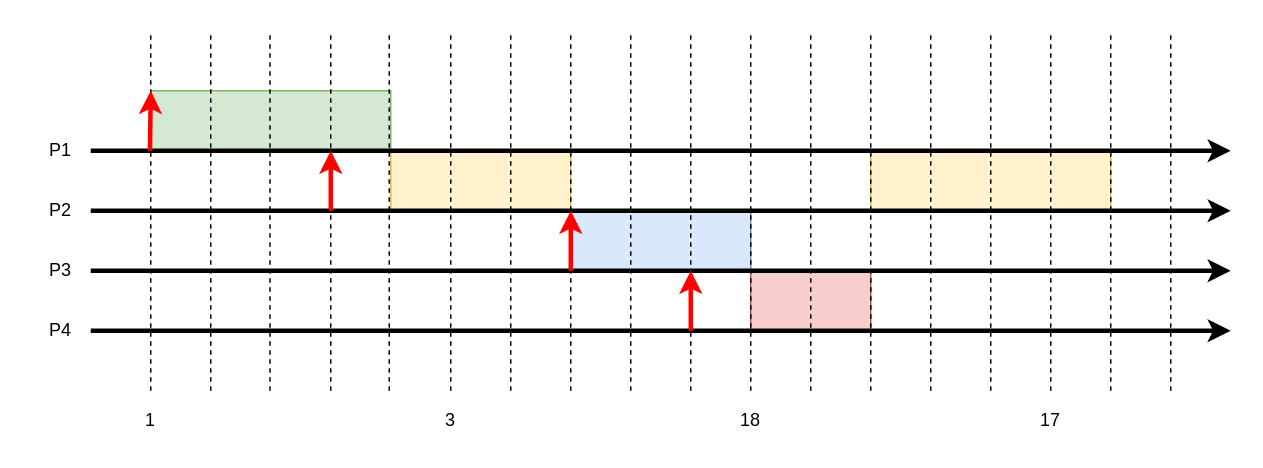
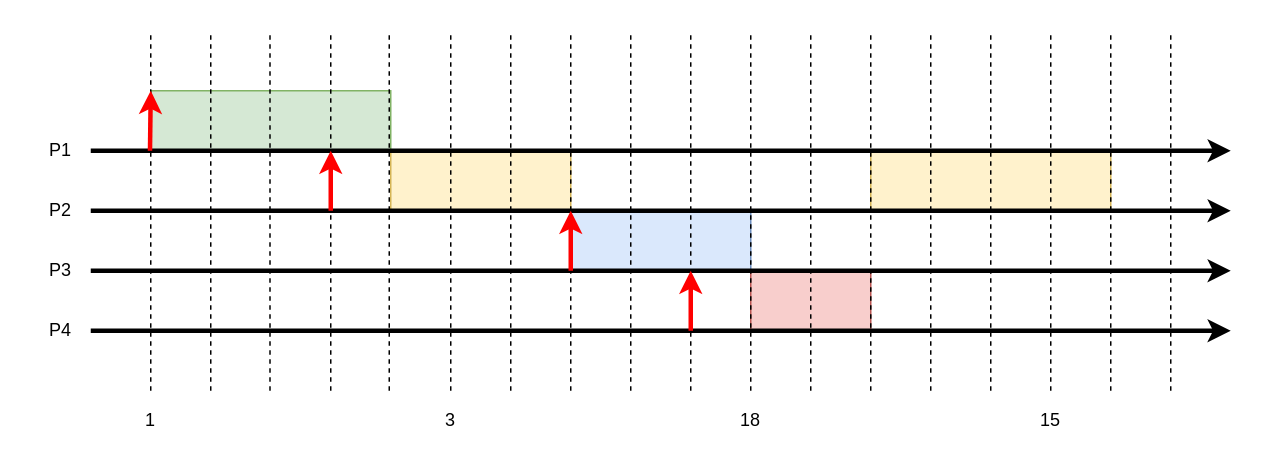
(1051, 421) -> (1051, 421)
